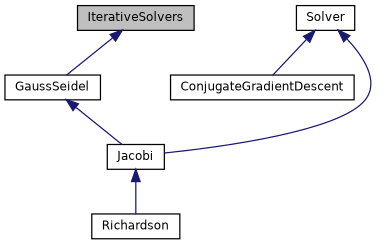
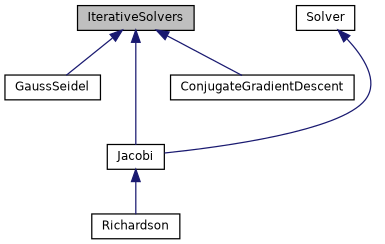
(290, 57) -> (205, 56)
(99, 126) -> (136, 94)
